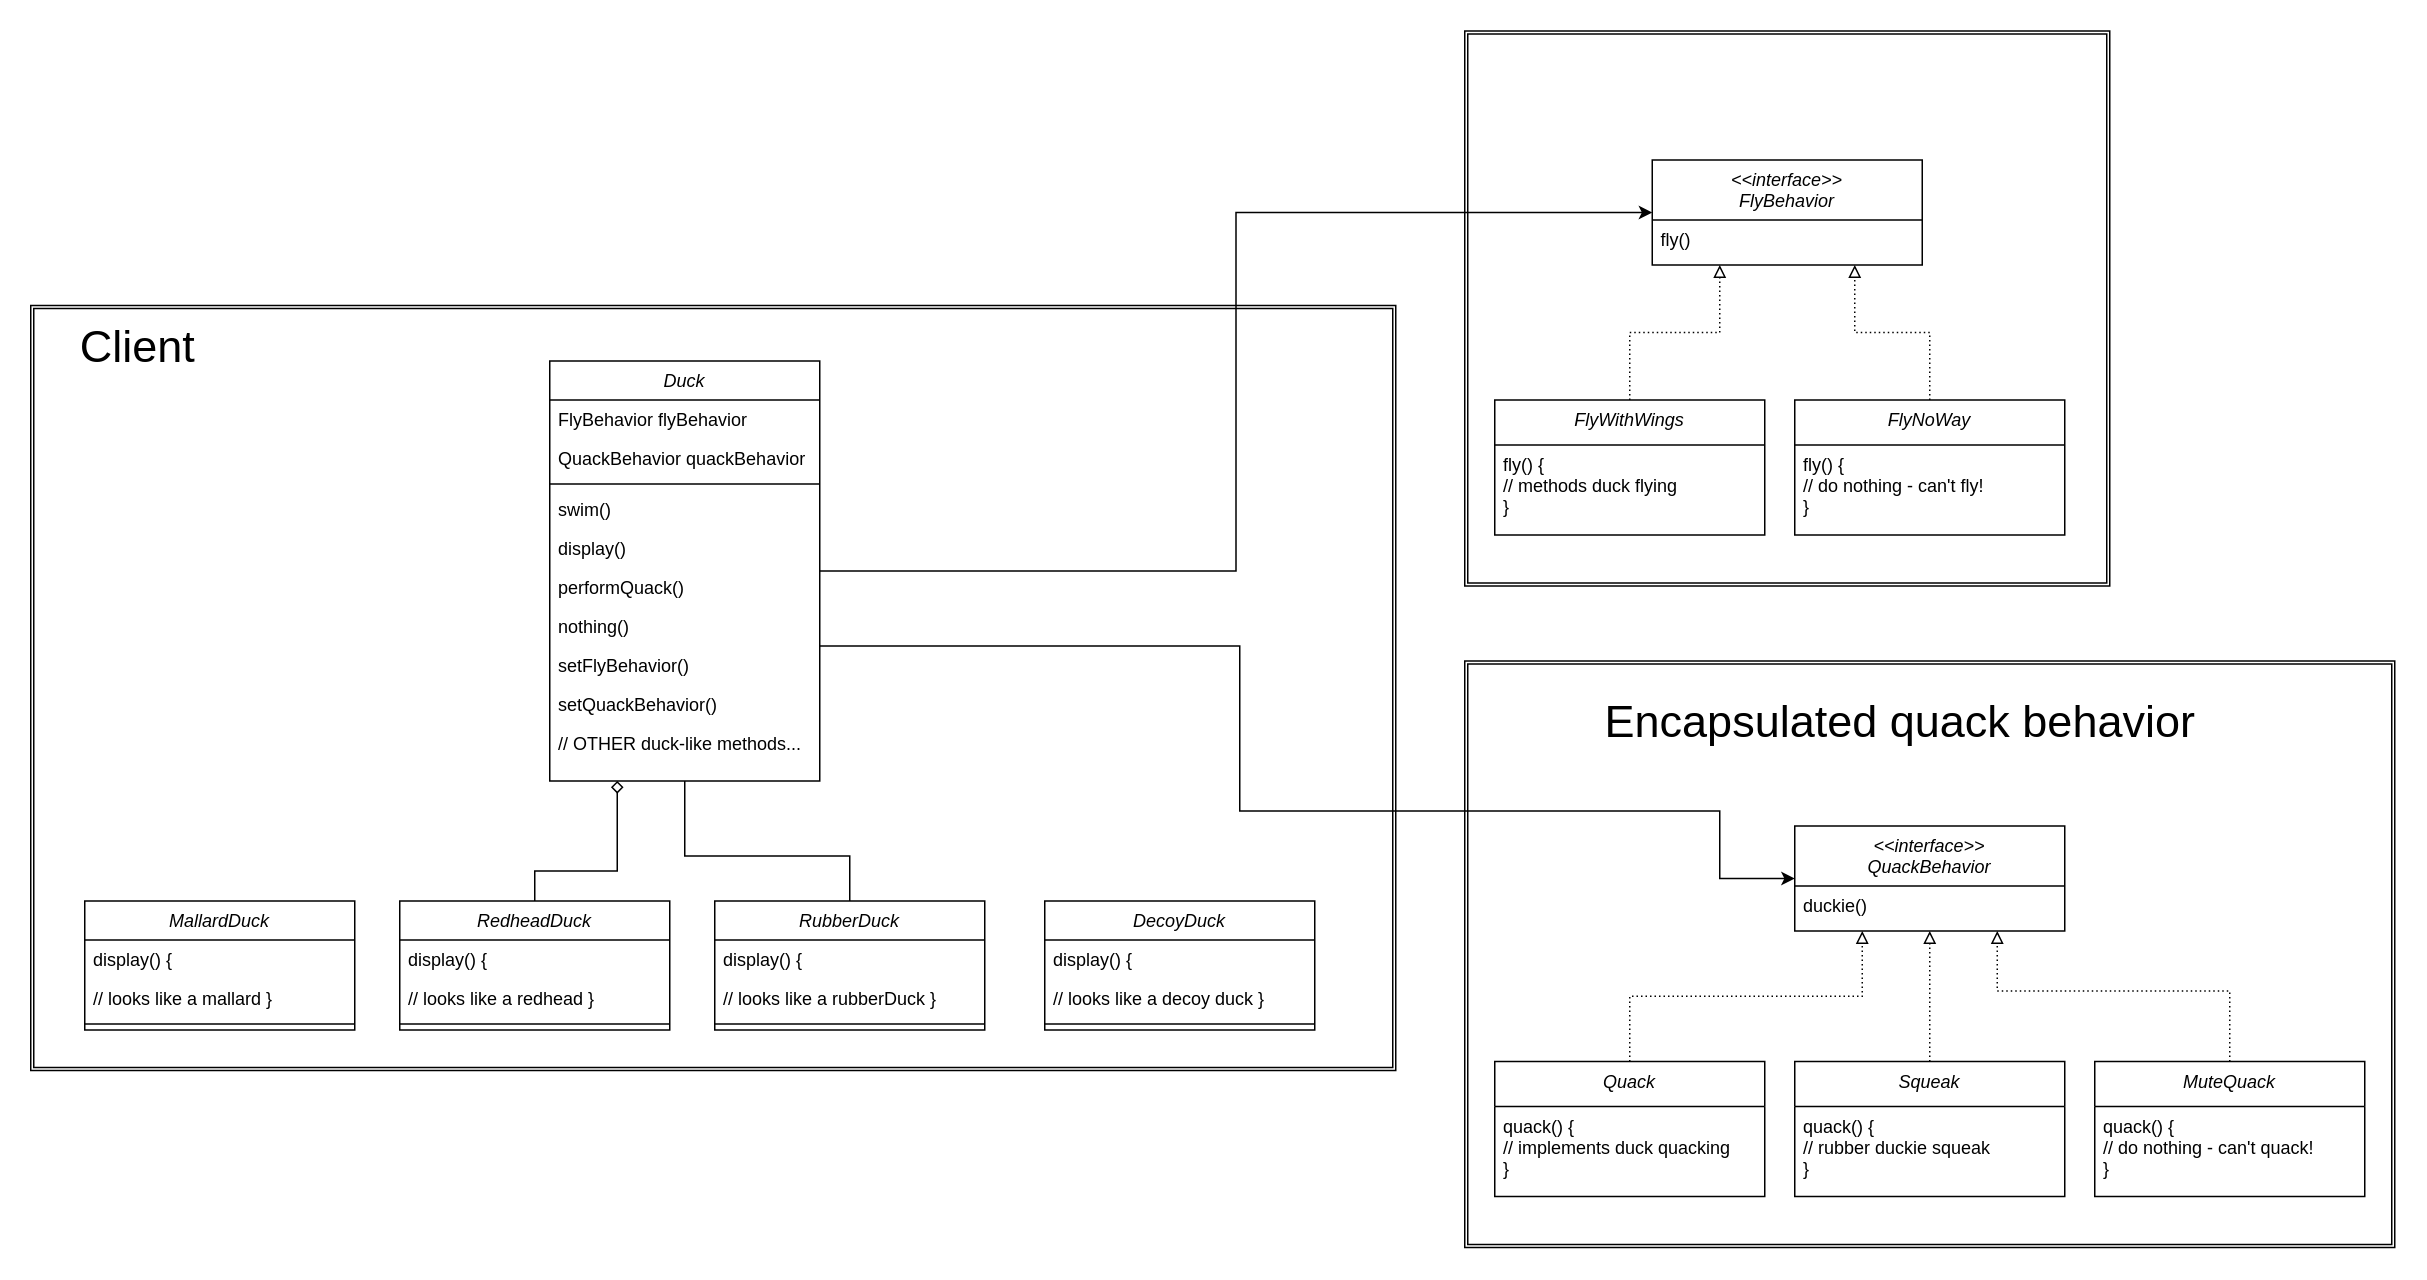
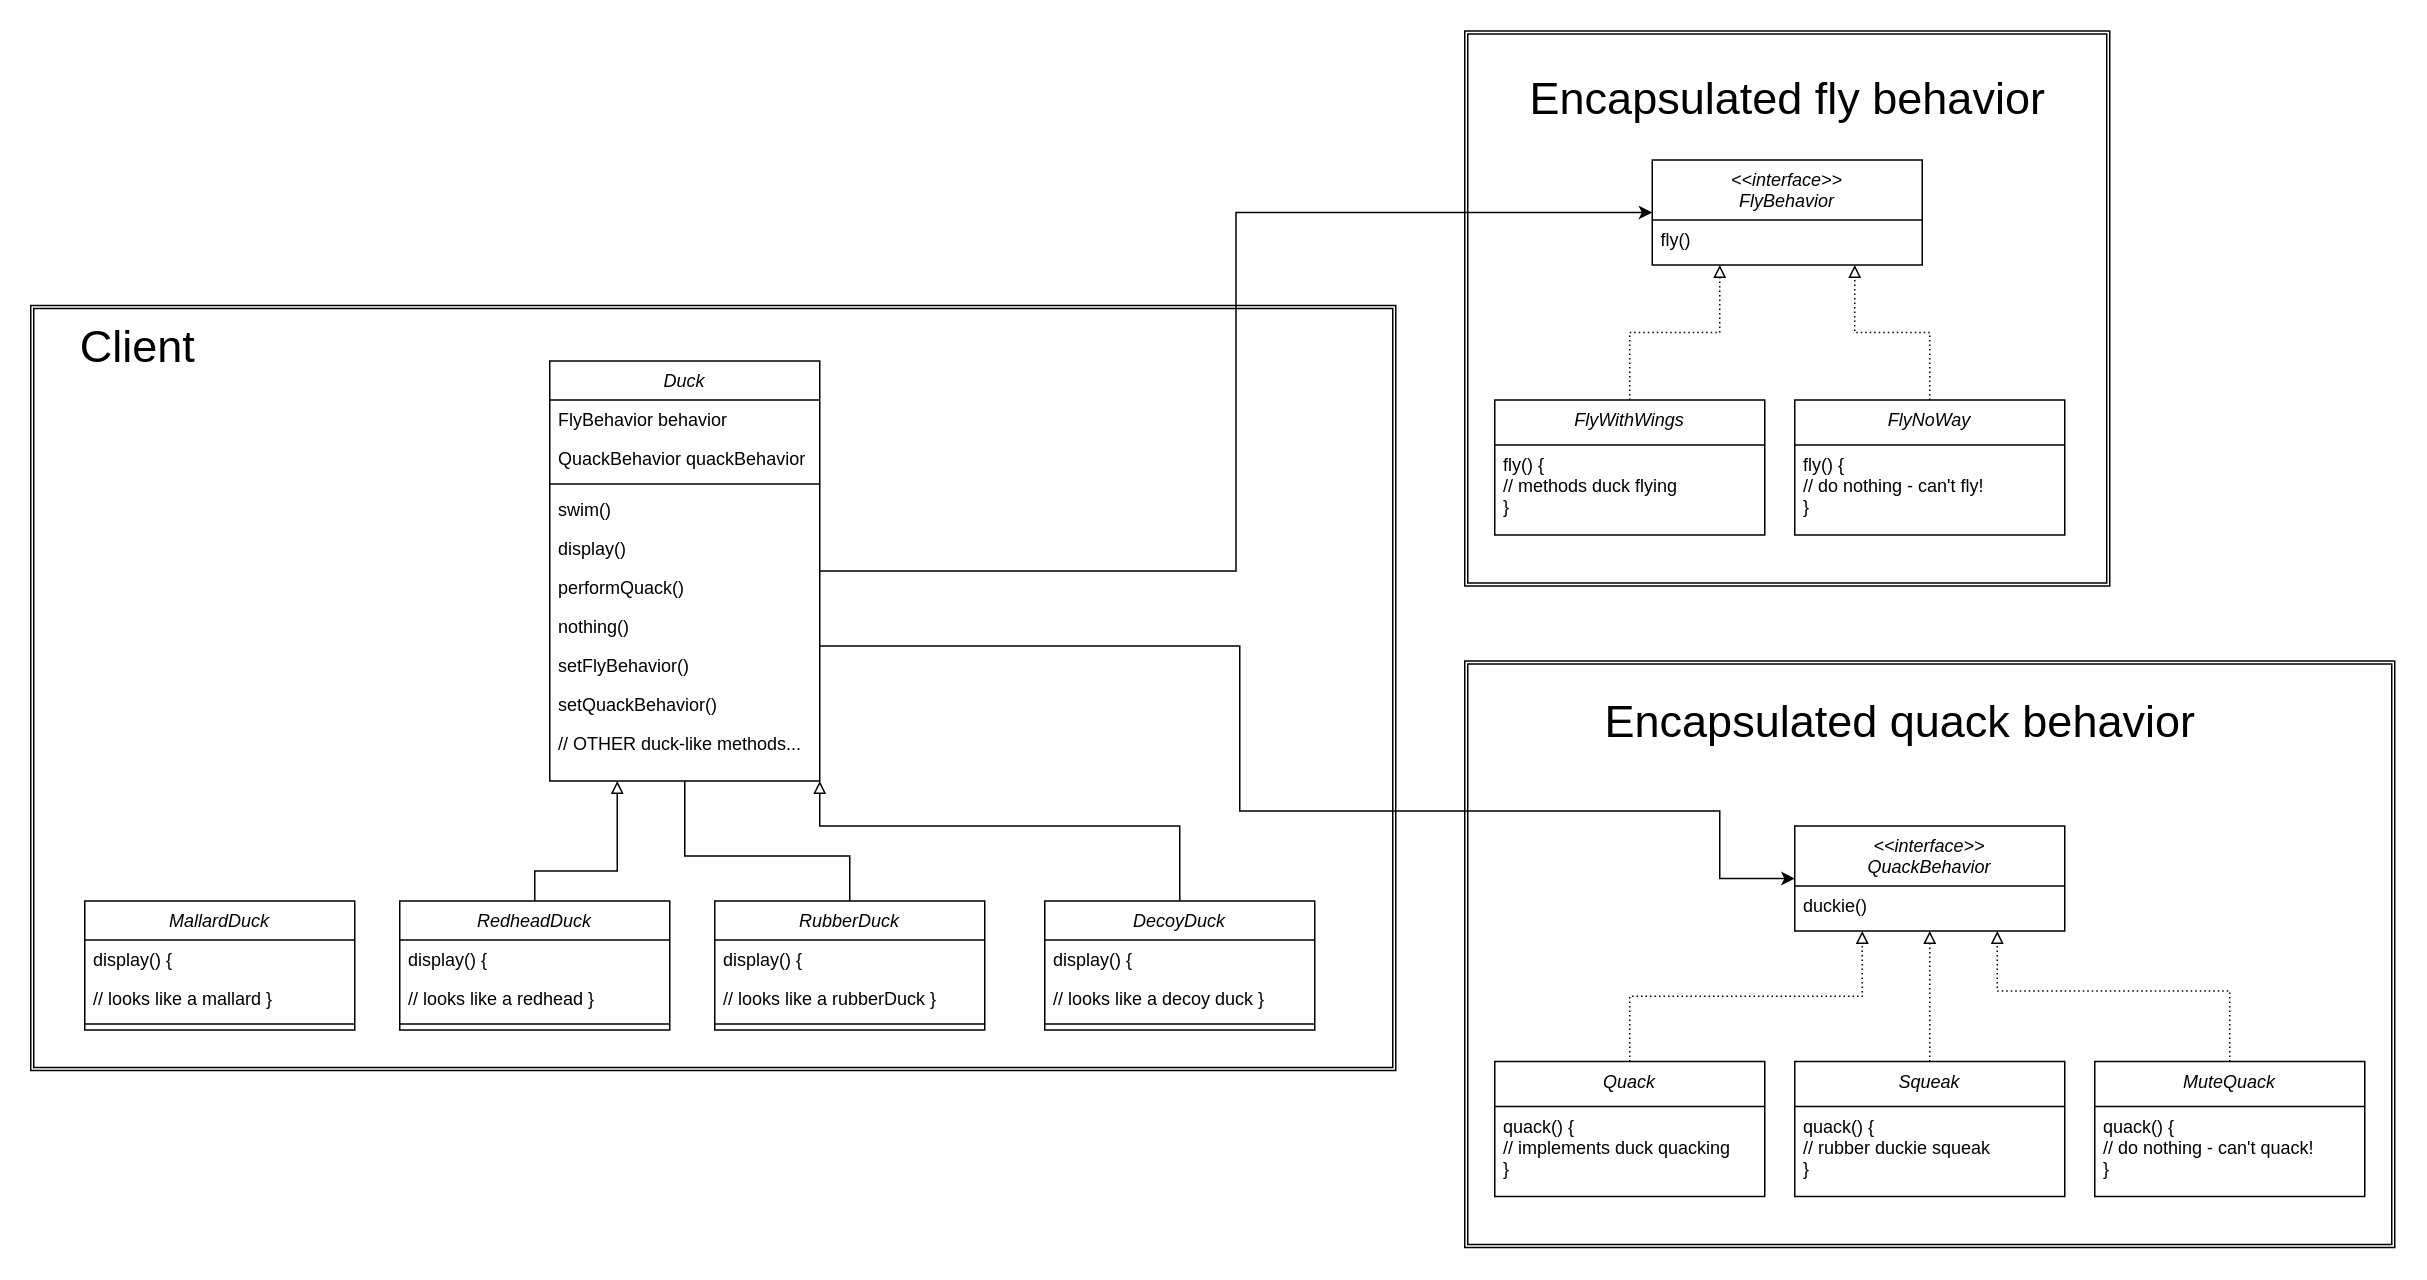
none -> (1787, 98)
(662, 420) -> (649, 420)
(617, 794) -> (617, 794)
none -> (1022, 826)
